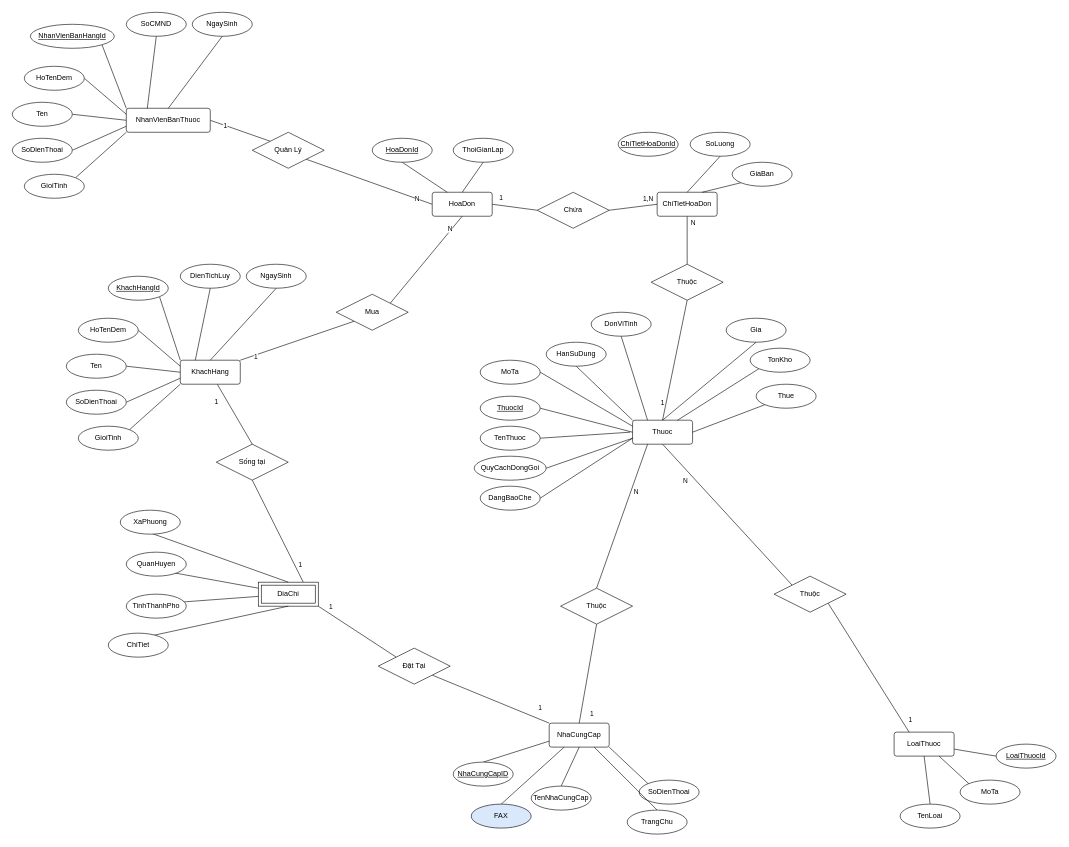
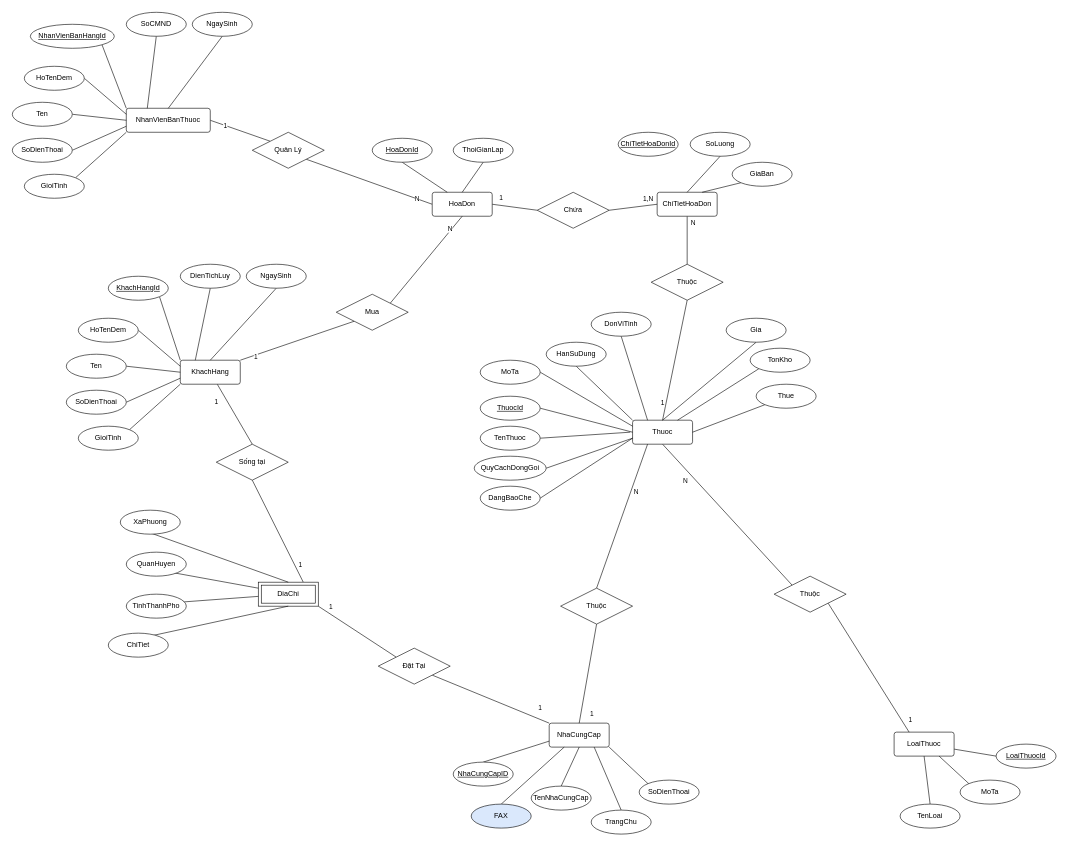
(657, 822) -> (621, 822)
